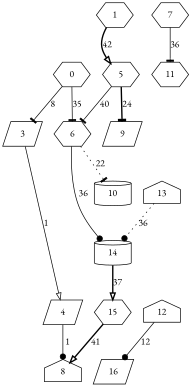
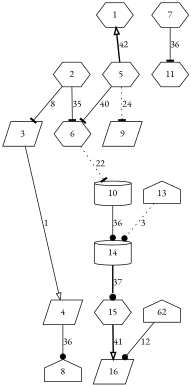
(102, 43) -> (118, 48)
(72, 74) -> (72, 74)
(122, 102) -> (122, 102)
(75, 194) -> (113, 220)
(143, 223) -> (143, 223)
(113, 279) -> (113, 279)
(162, 312) -> (162, 312)
(89, 341) -> (113, 339)
(68, 342) -> (68, 342)
